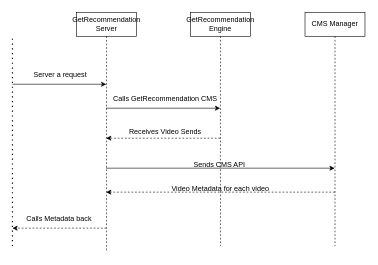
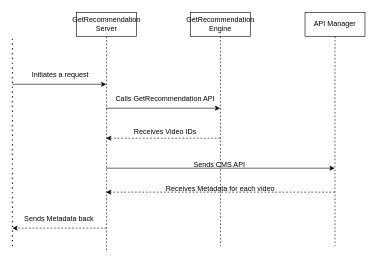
(335, 24) -> (335, 24)
(60, 75) -> (60, 75)
(165, 99) -> (165, 99)
(165, 132) -> (165, 132)
(221, 189) -> (221, 189)
(59, 219) -> (59, 219)
